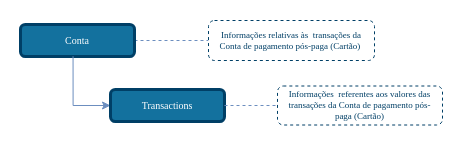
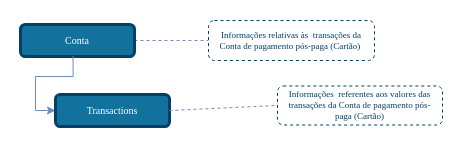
(168, 106) -> (113, 111)
